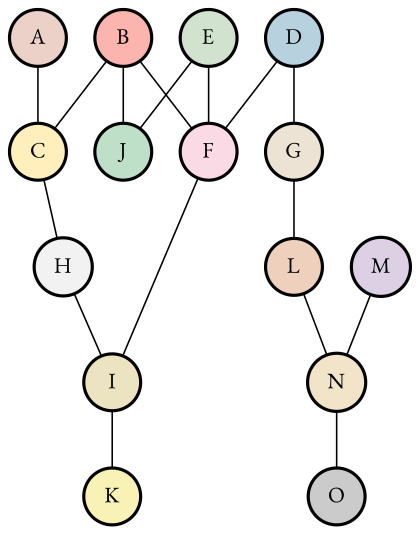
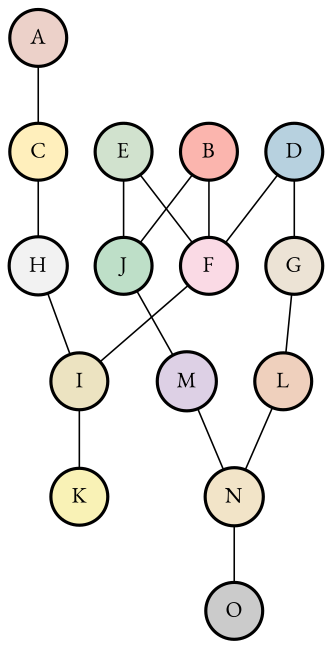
(81, 95) -> none
none -> (157, 326)
